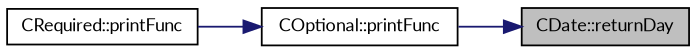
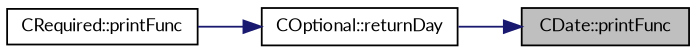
(360, 27) -> (360, 27)
(605, 27) -> (605, 27)
